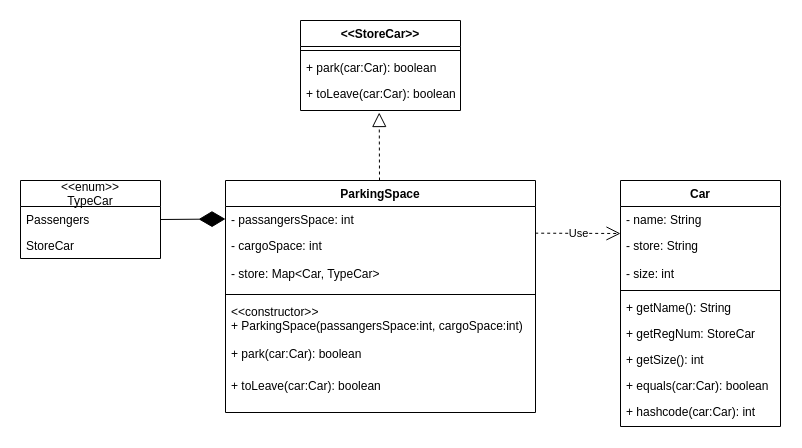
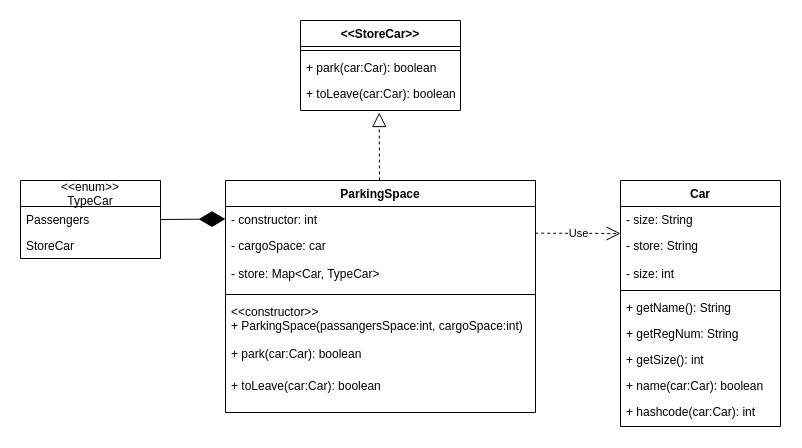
(299, 220) -> (285, 220)
(667, 220) -> (665, 220)
(282, 246) -> (283, 246)
(692, 334) -> (684, 334)
(704, 386) -> (699, 386)
